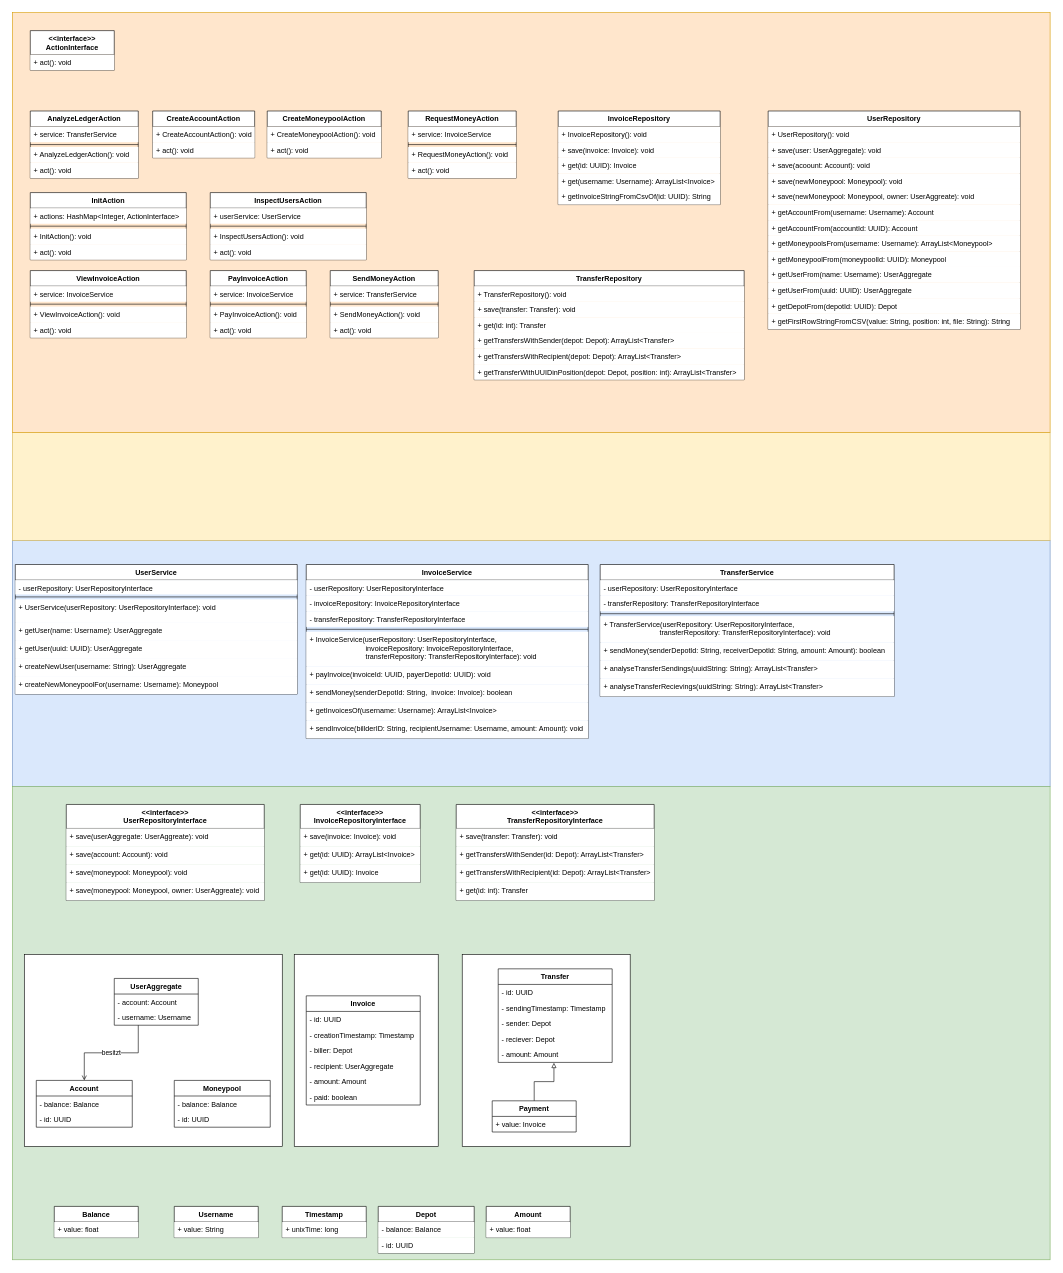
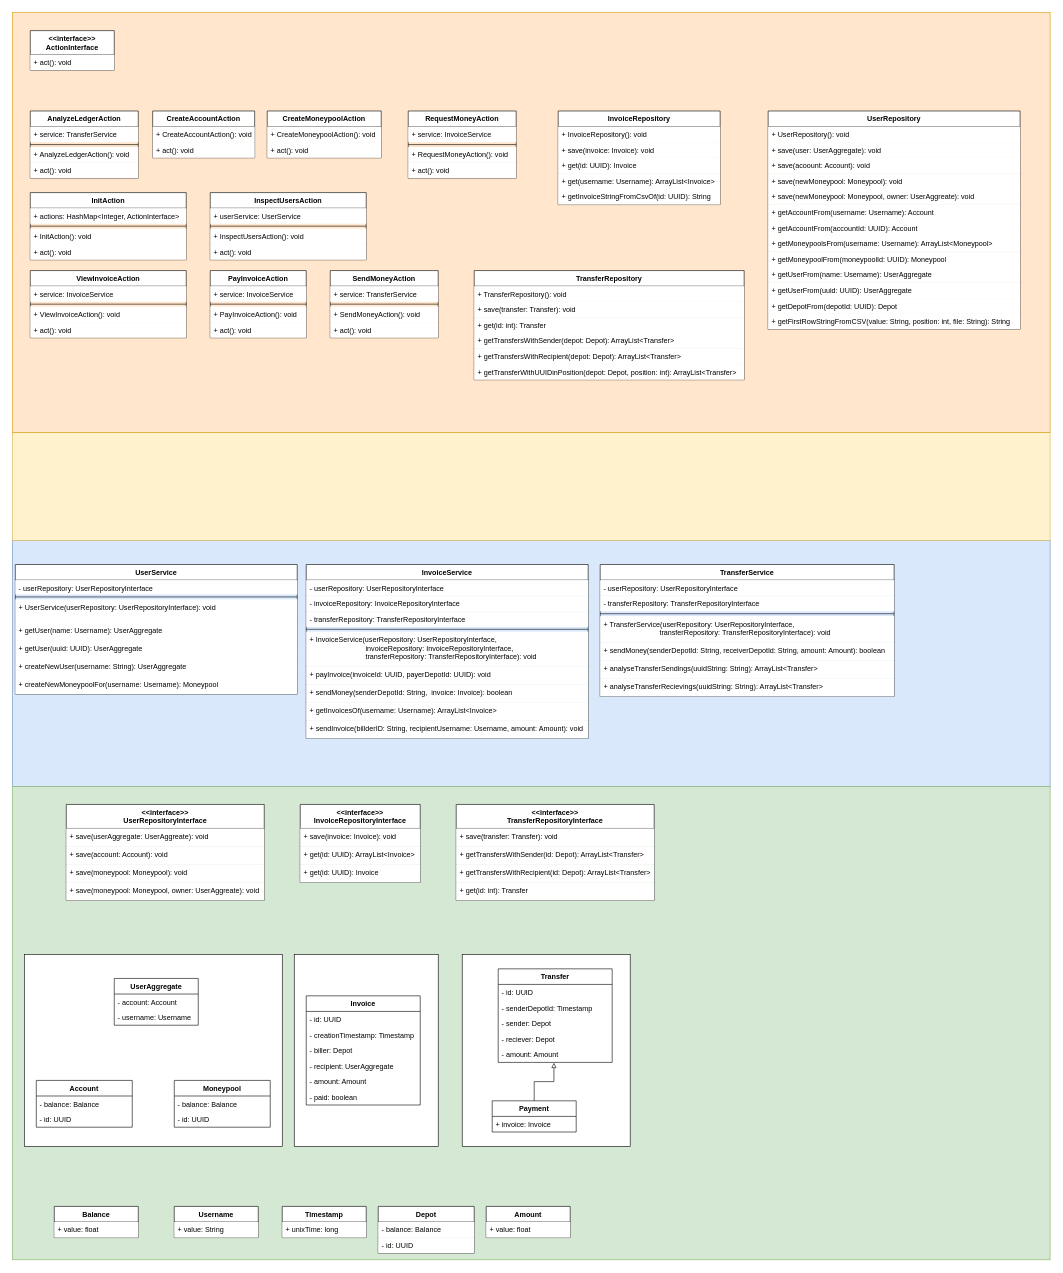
(554, 1008) -> (550, 1008)
(138, 1040) -> none
(523, 1124) -> (526, 1124)
